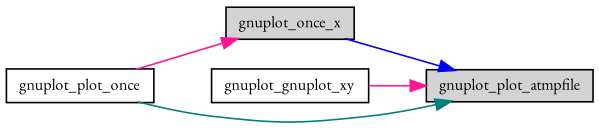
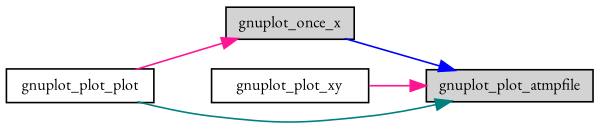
(80, 86) -> (80, 86)
(290, 86) -> (290, 86)
